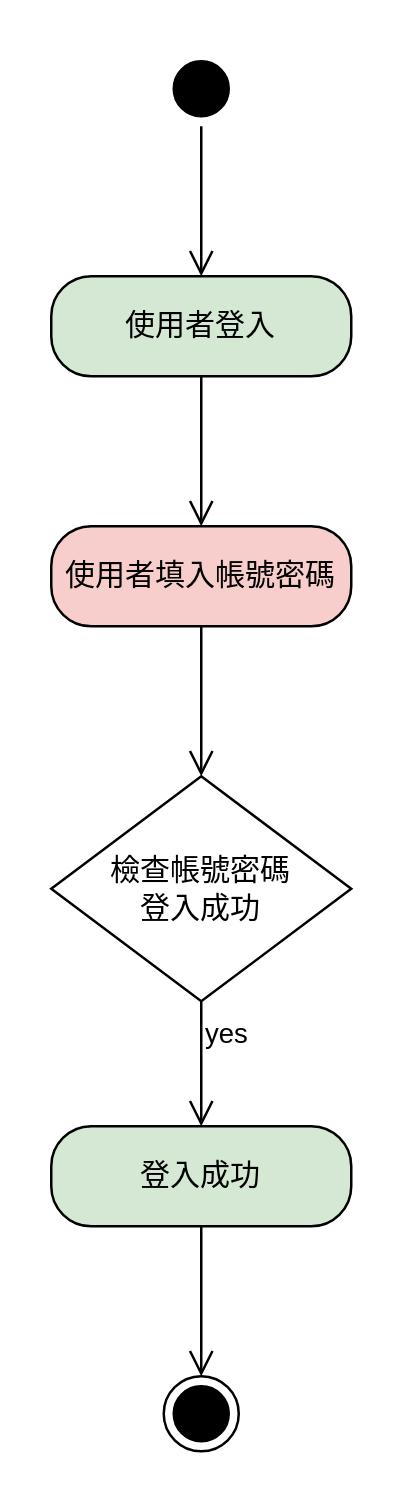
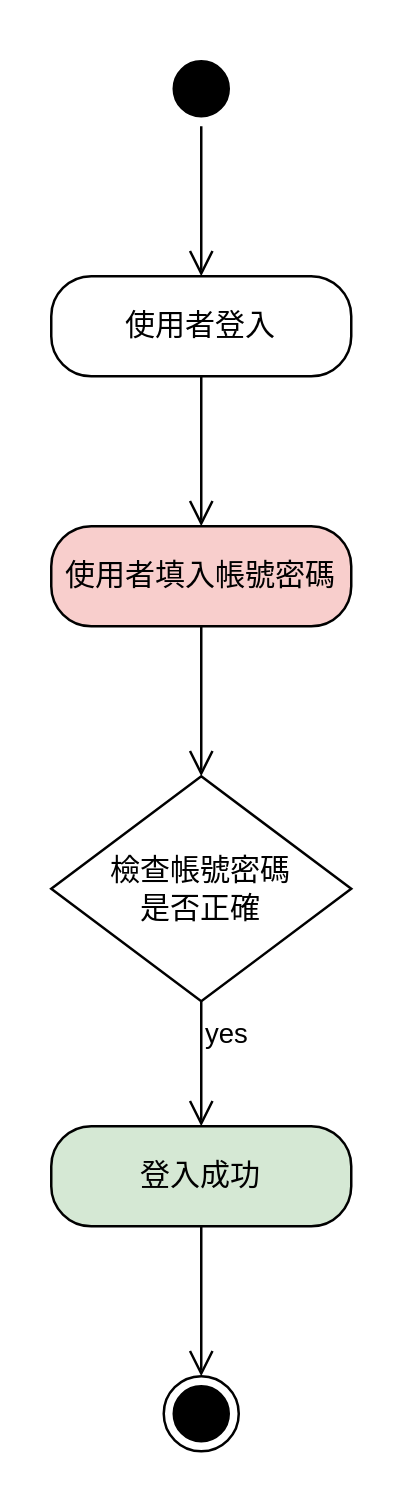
(201, 326) -> (201, 326)
(201, 889) -> (201, 889)
